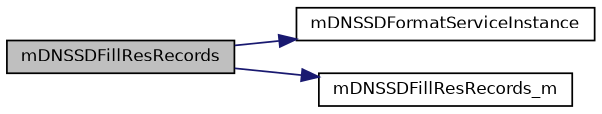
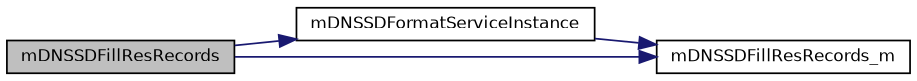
none -> (617, 41)
